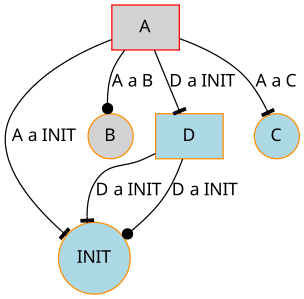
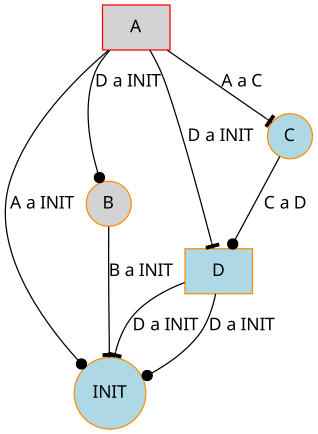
(133, 82) -> (128, 82)
(10, 119) -> (7, 198)
none -> (257, 198)
none -> (109, 289)
